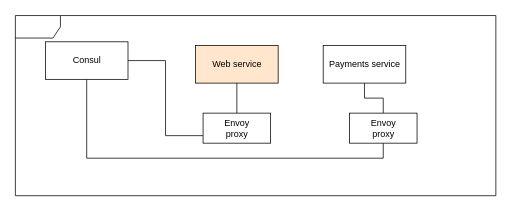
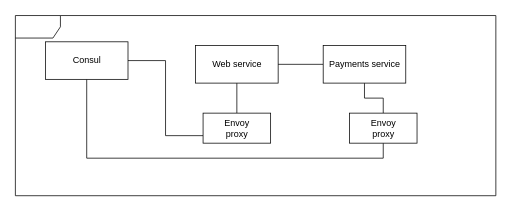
(237, 64) -> (237, 64)
none -> (301, 64)
